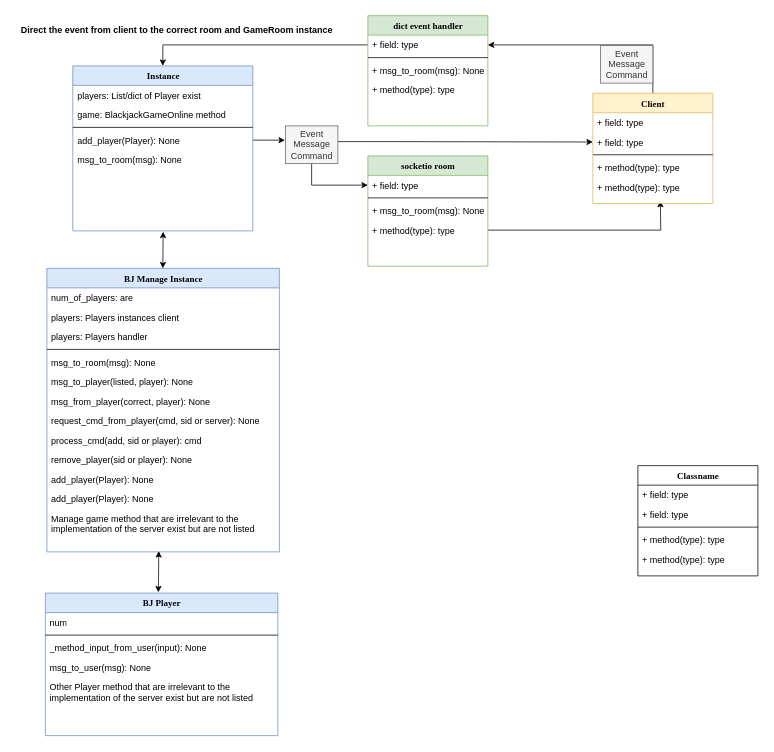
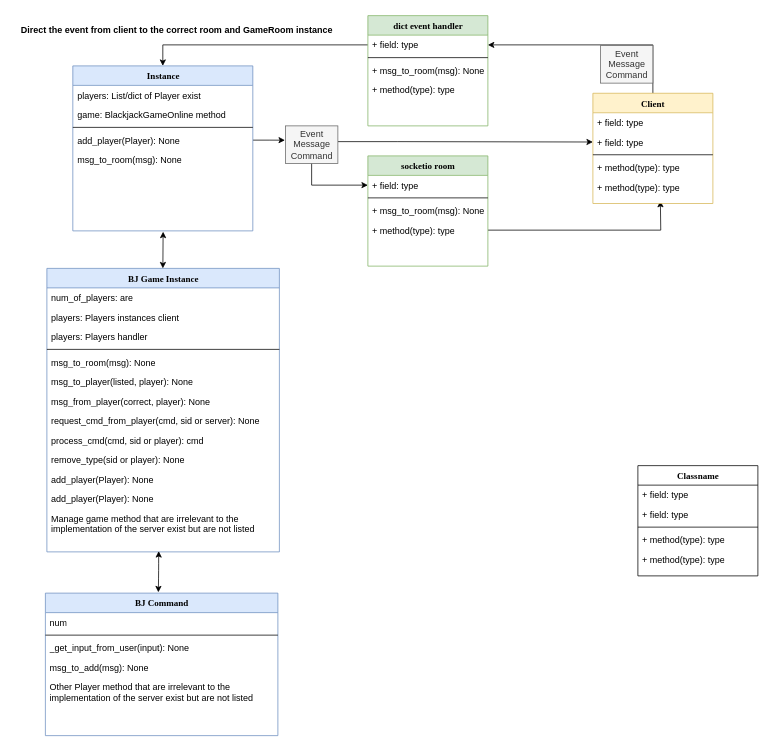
(164, 279) -> (164, 279)
(133, 441) -> (133, 441)
(129, 460) -> (125, 460)
(162, 604) -> (162, 604)
(136, 649) -> (128, 649)
(103, 668) -> (100, 668)
